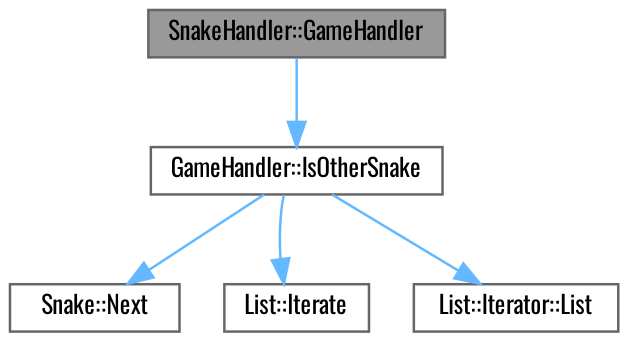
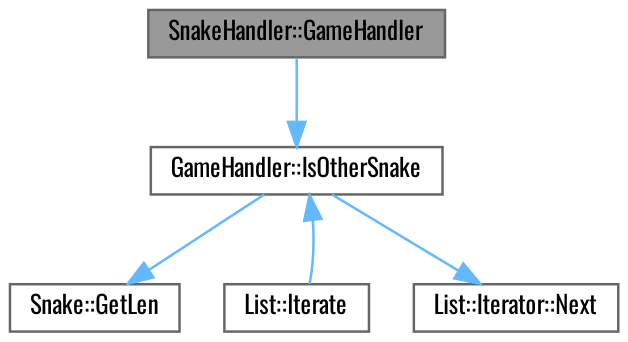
(280, 227) -> (313, 252)
(95, 308) -> (95, 308)
(516, 308) -> (516, 308)
